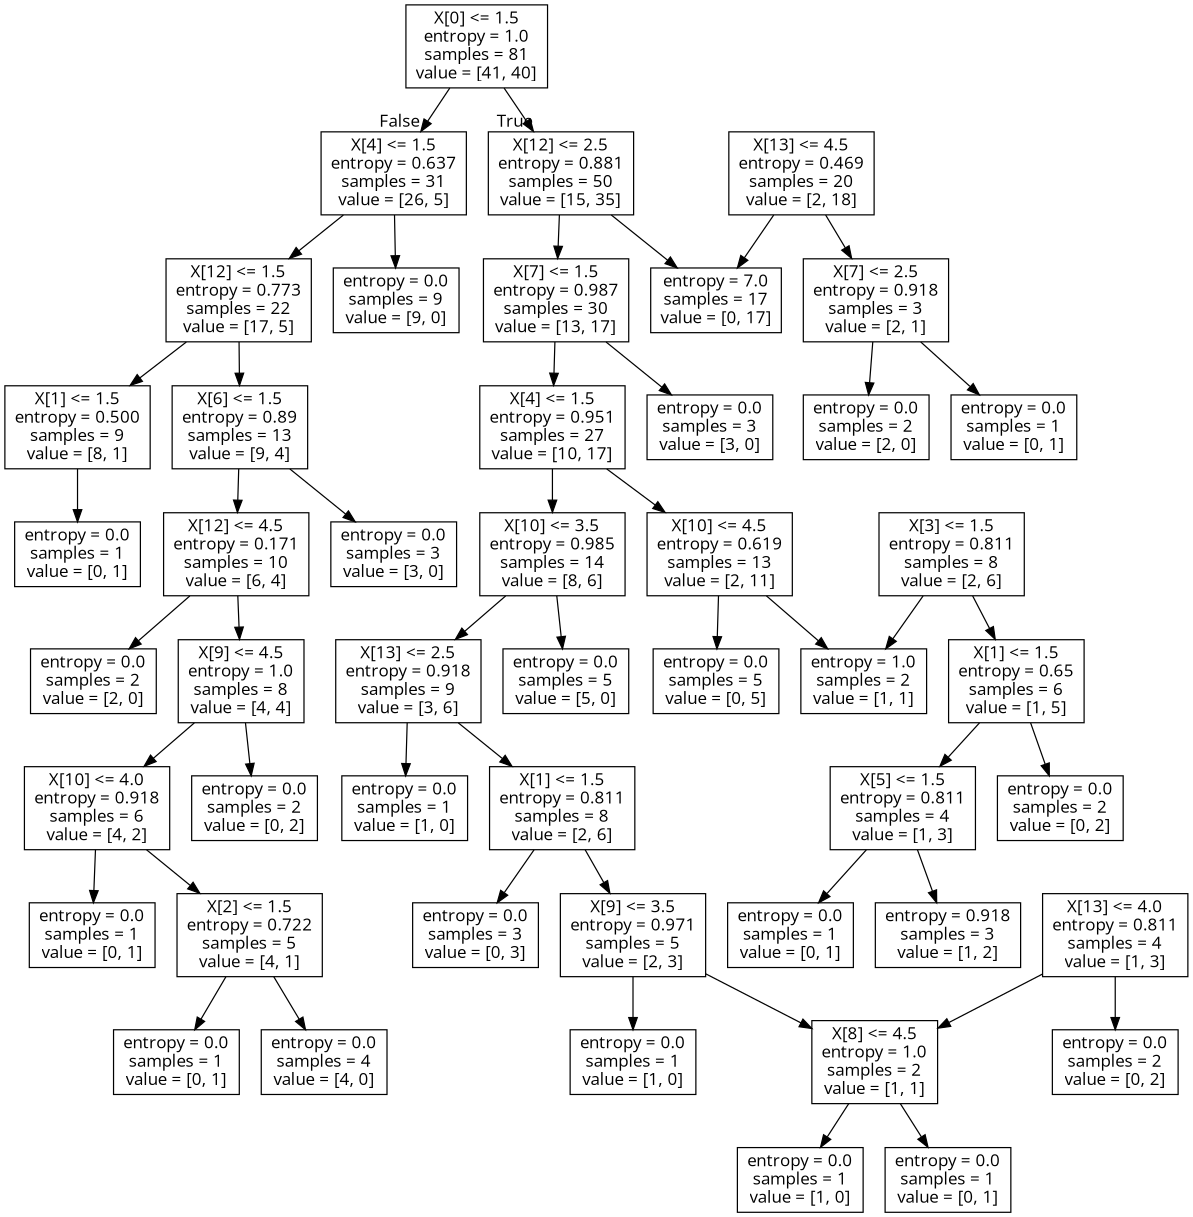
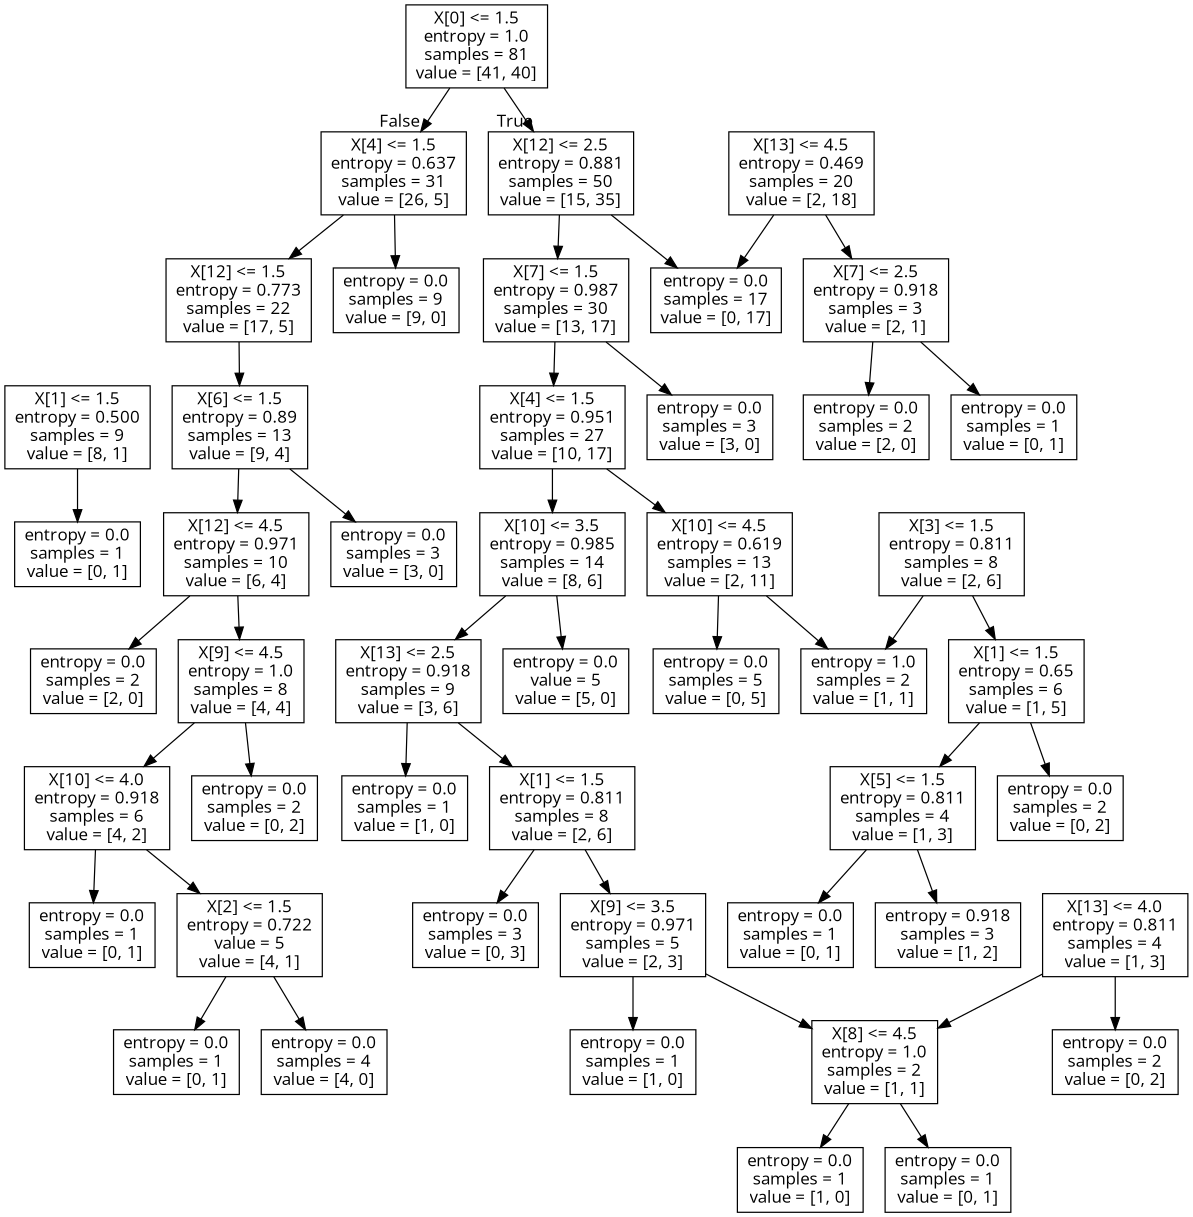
(716, 300) -> (716, 300)
(163, 360) -> none
(236, 554) -> (236, 554)
(566, 681) -> (566, 681)
(250, 935) -> (250, 935)
